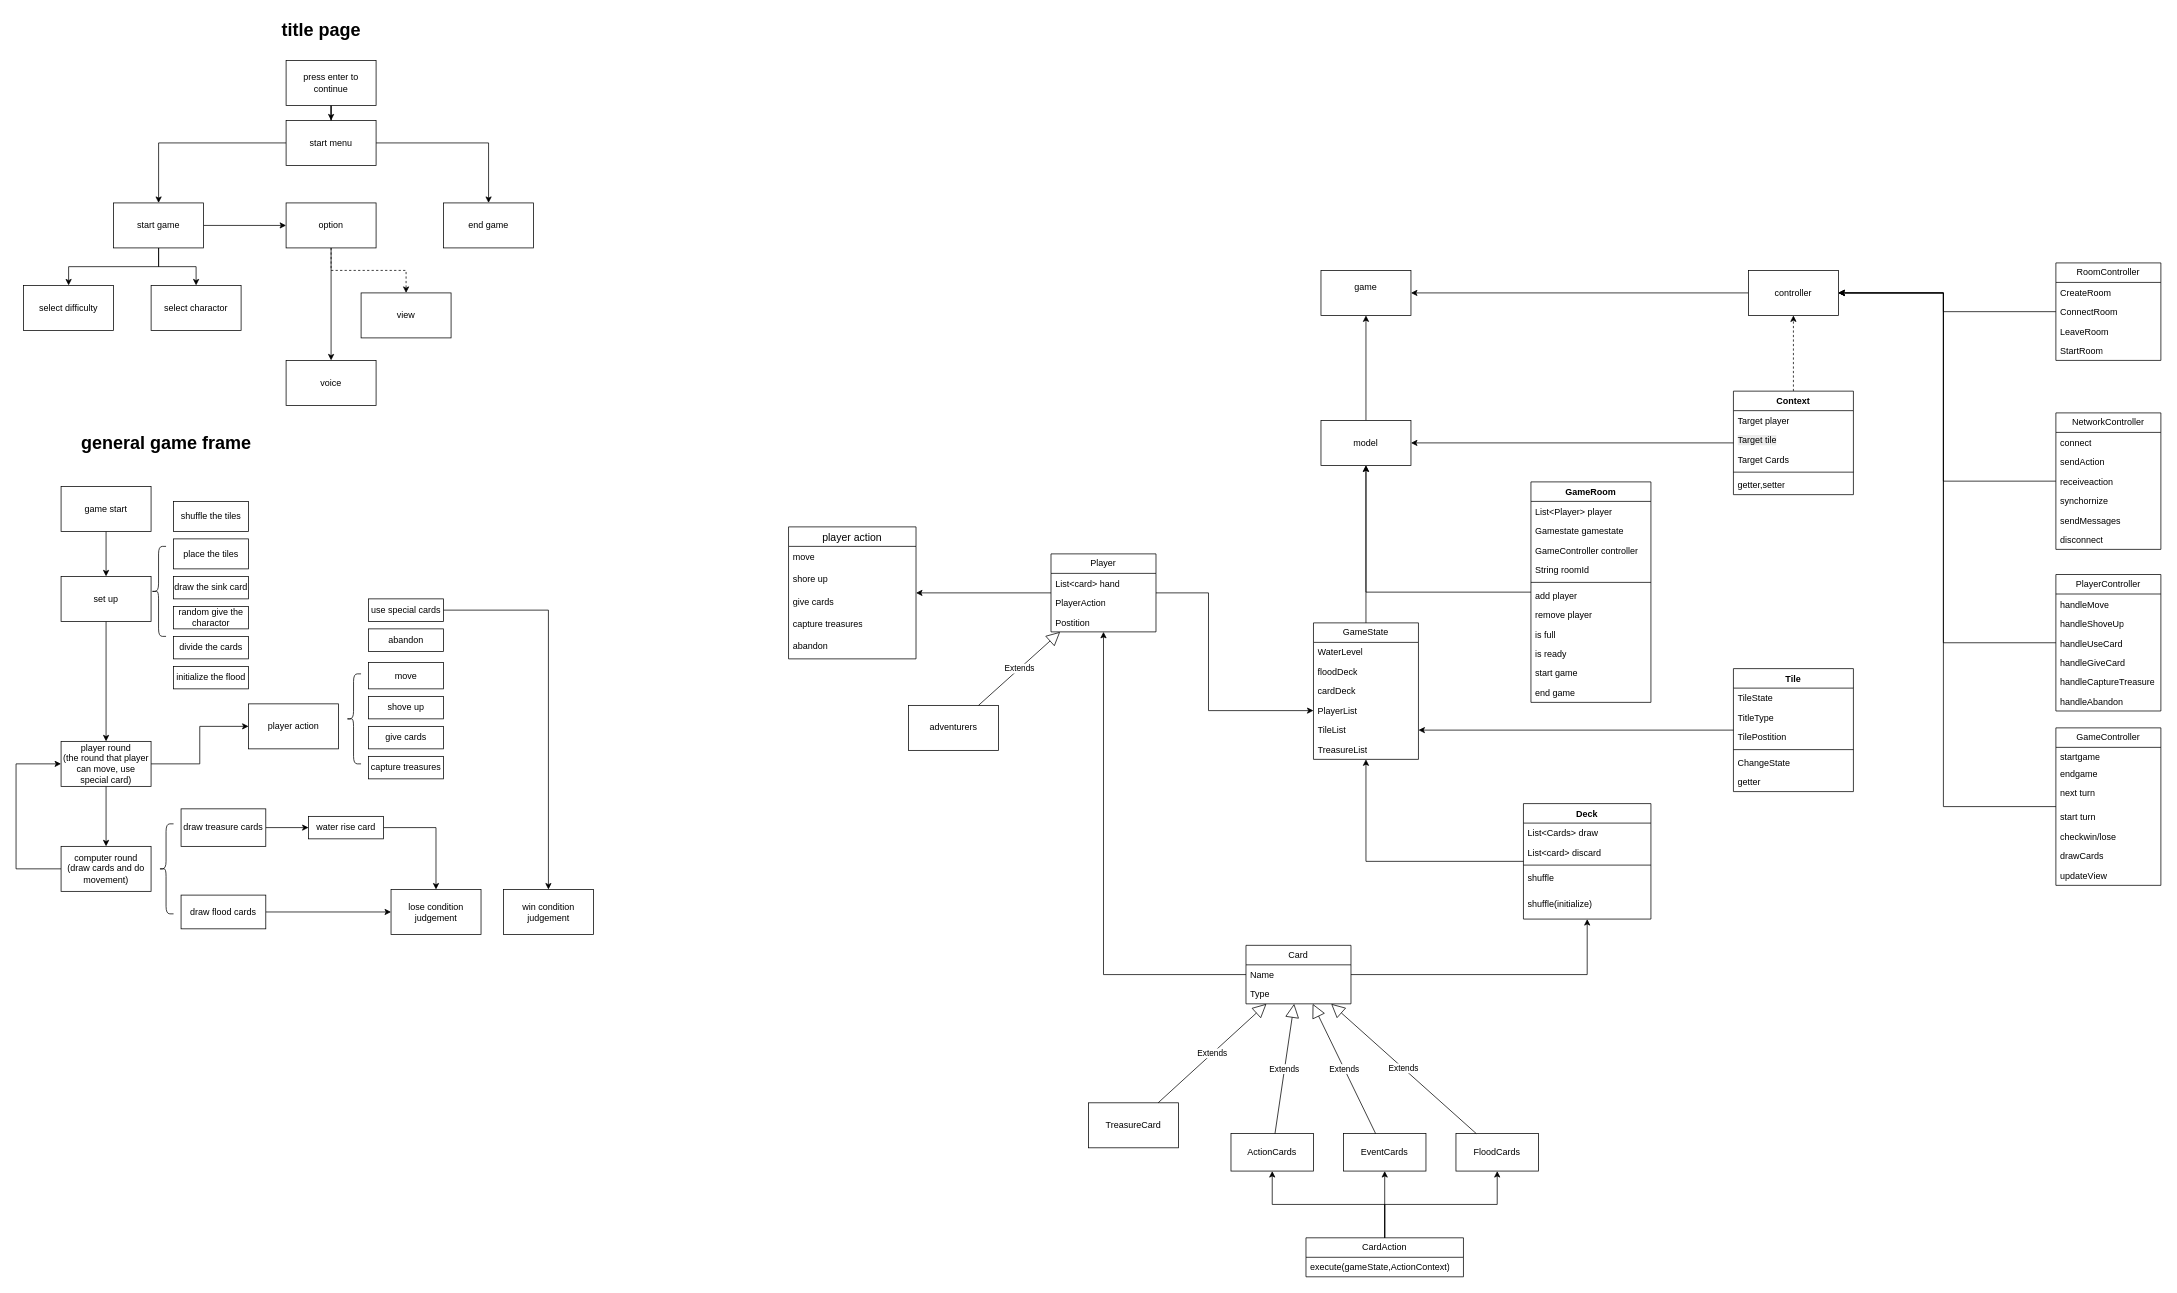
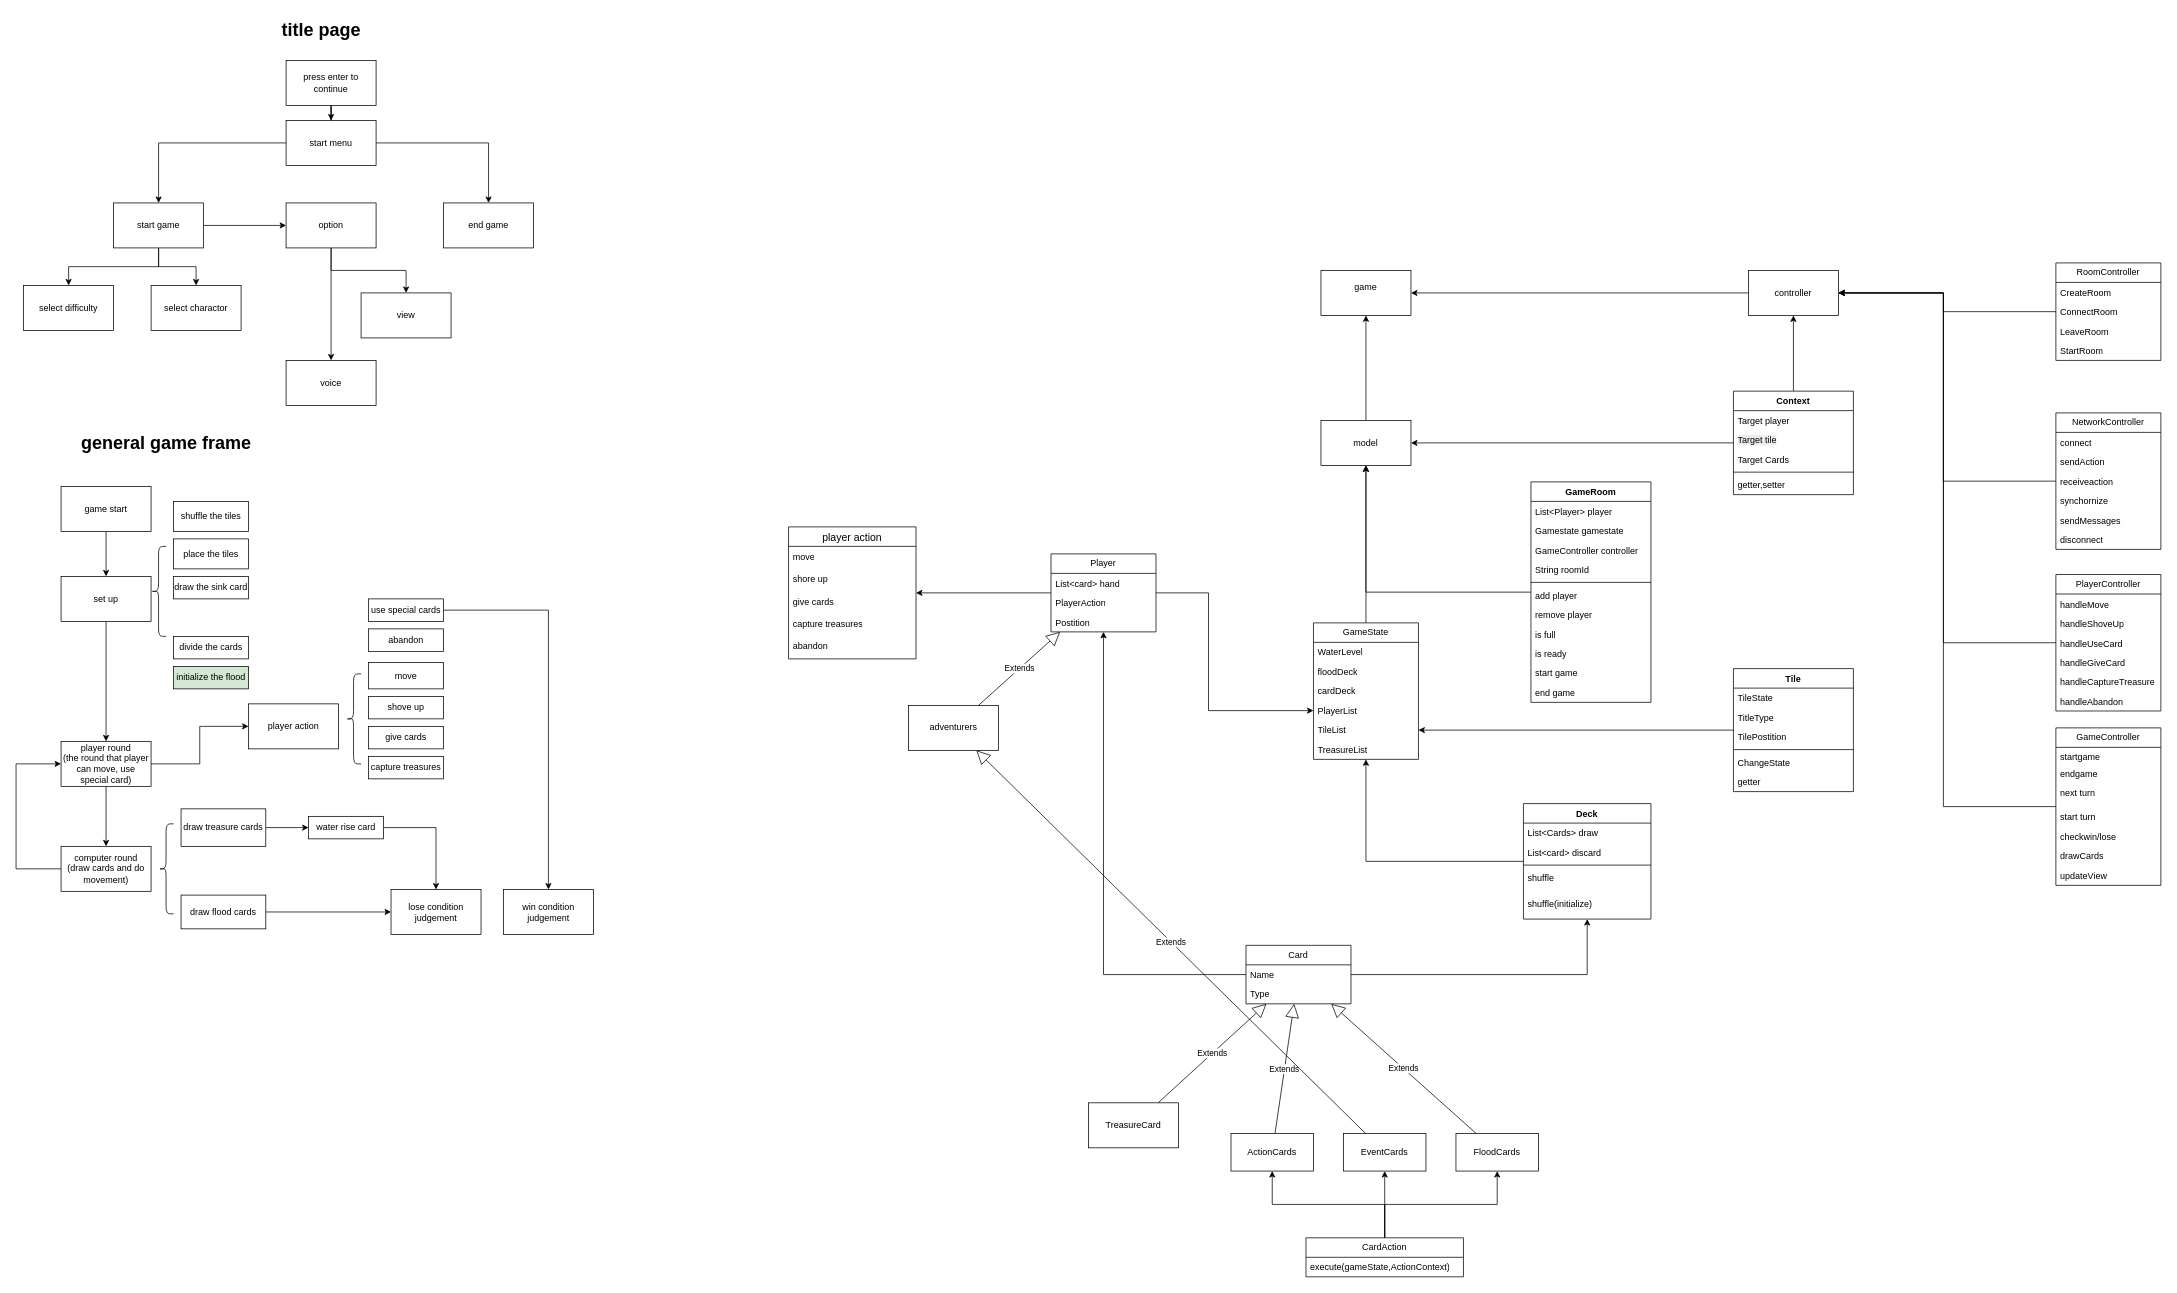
(377, 270) -> (377, 270)
(1794, 357) -> (1794, 357)
(211, 618) -> none
(211, 678) -> (211, 678)
(1347, 1075) -> (1295, 1064)
